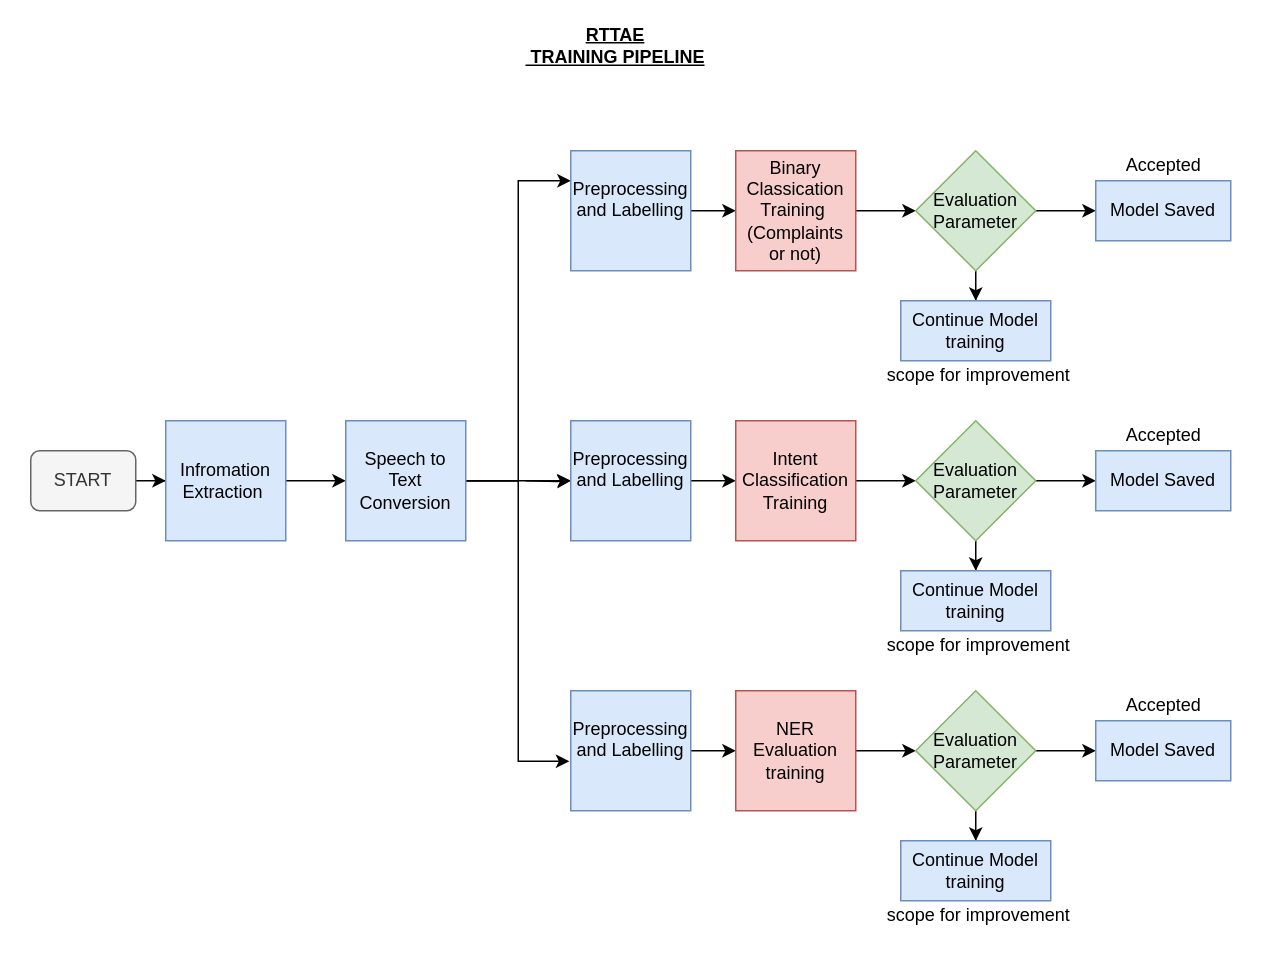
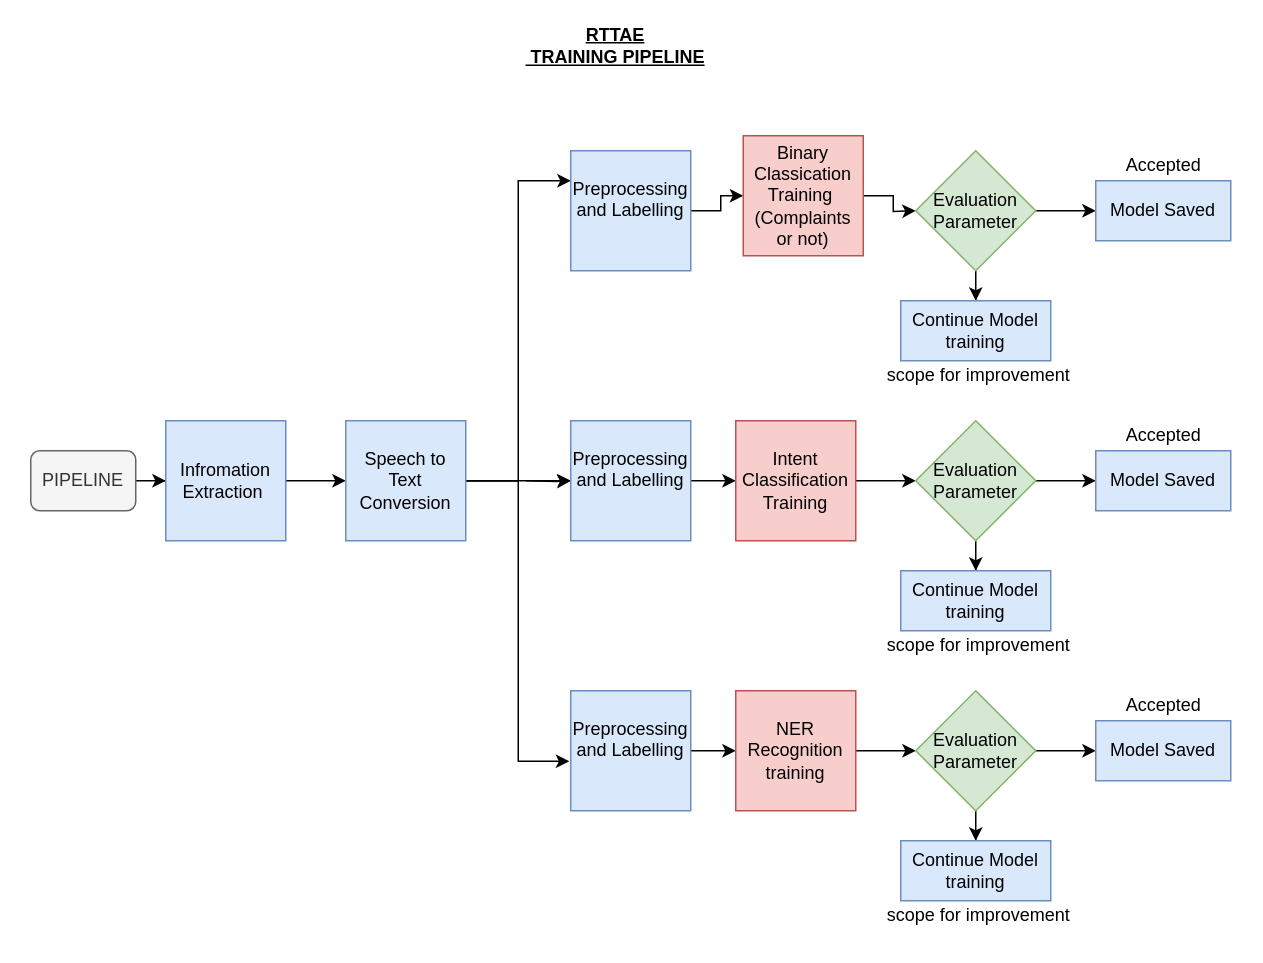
(796, 211) -> (803, 196)
(83, 481) -> (83, 481)
(796, 751) -> (796, 751)
